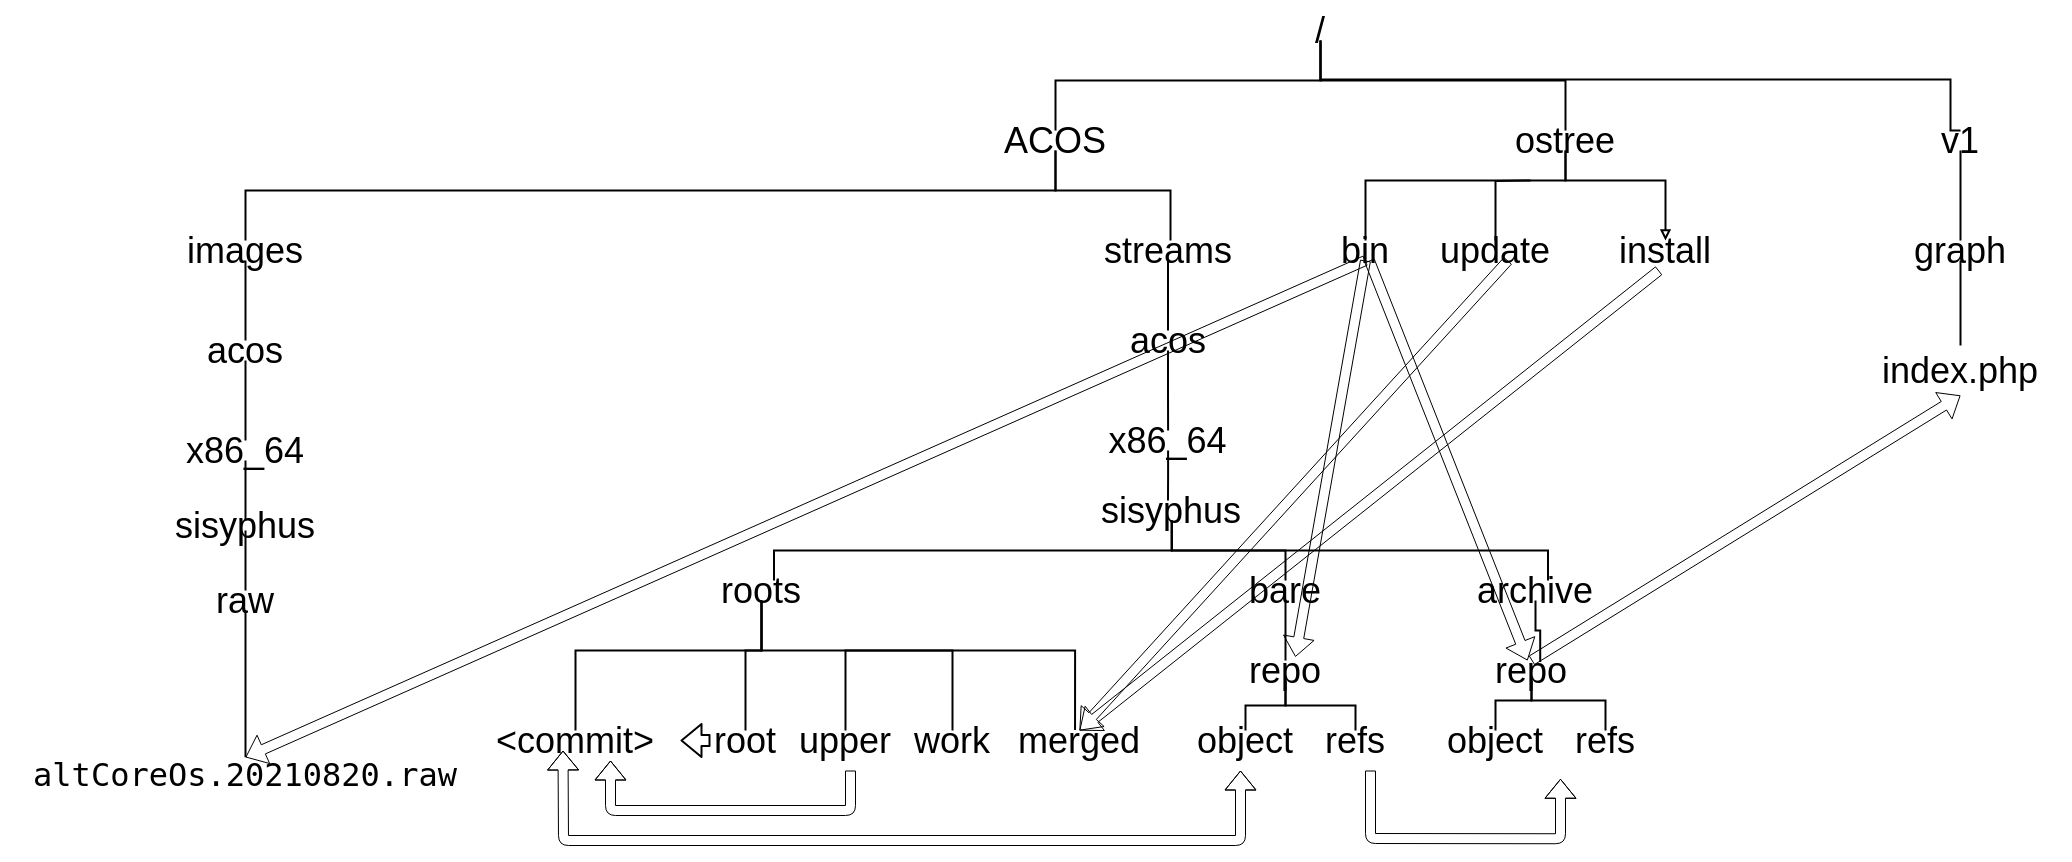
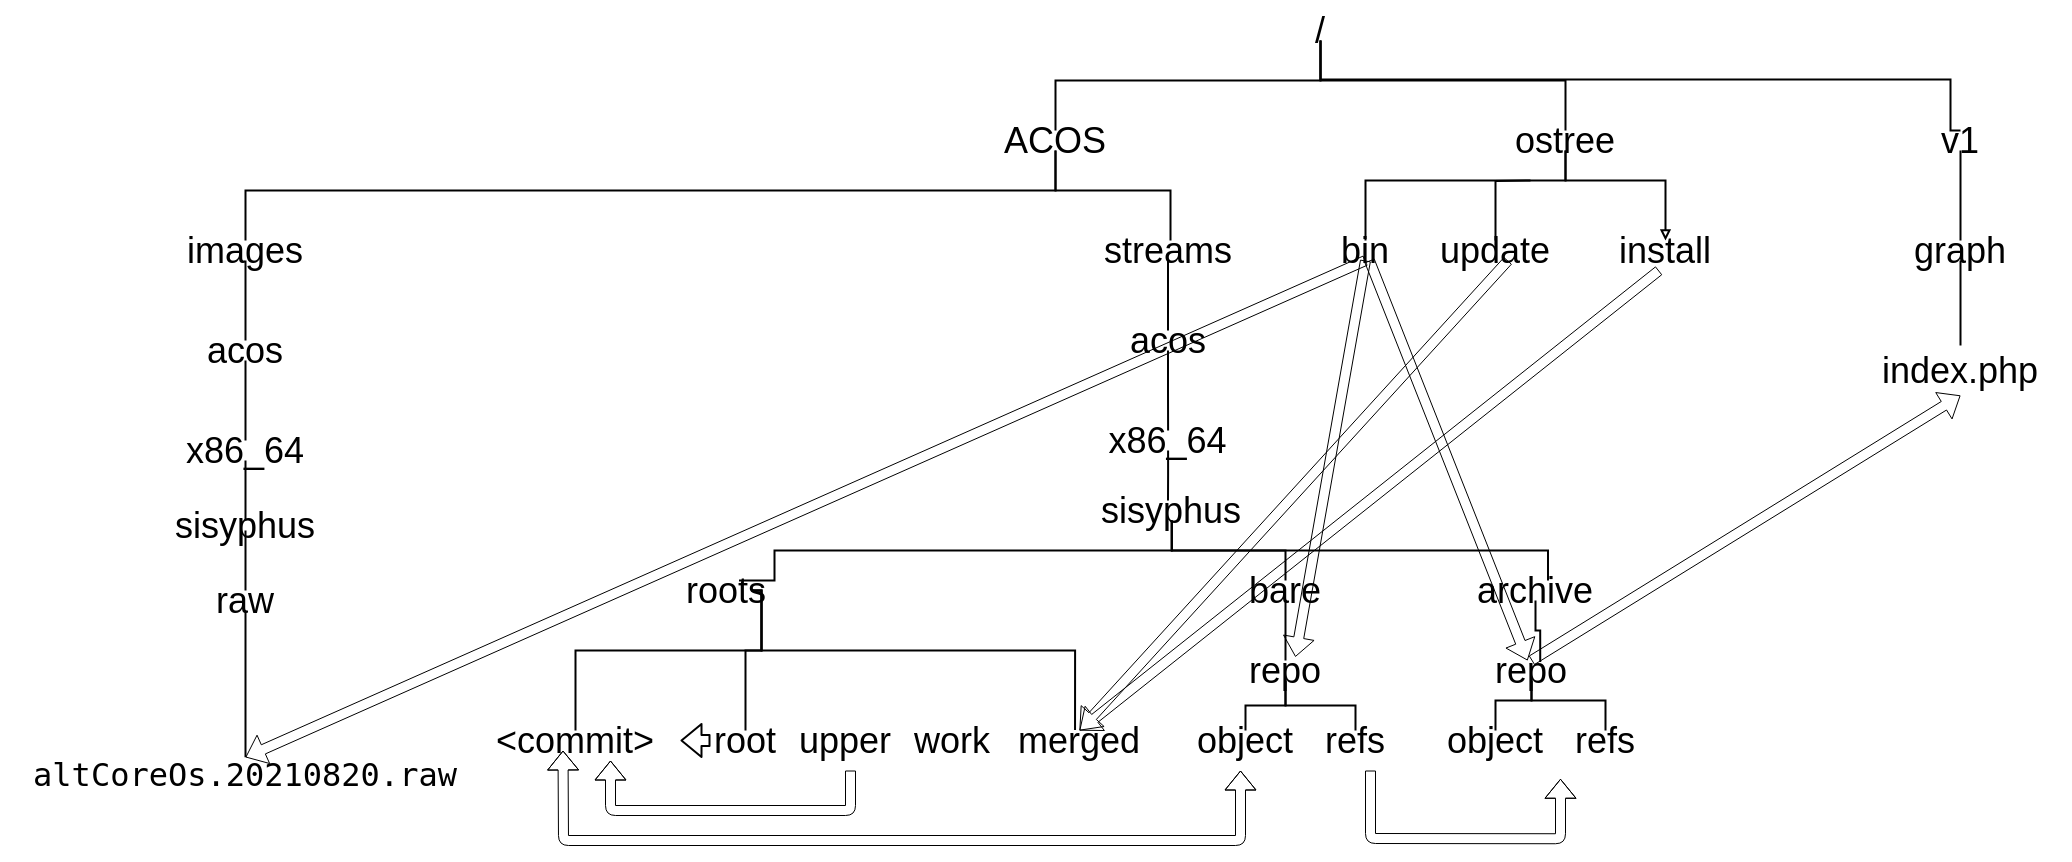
(762, 591) -> (727, 591)
(846, 692) -> none
